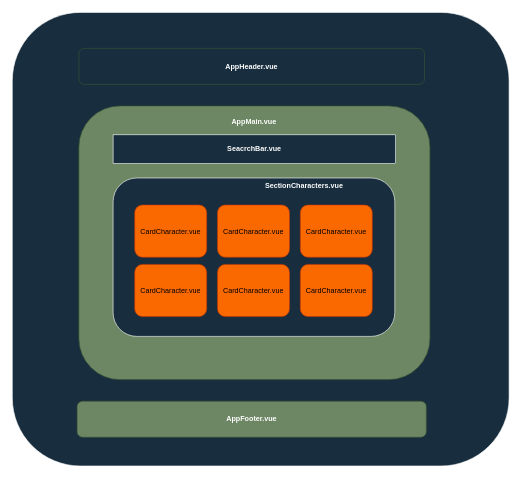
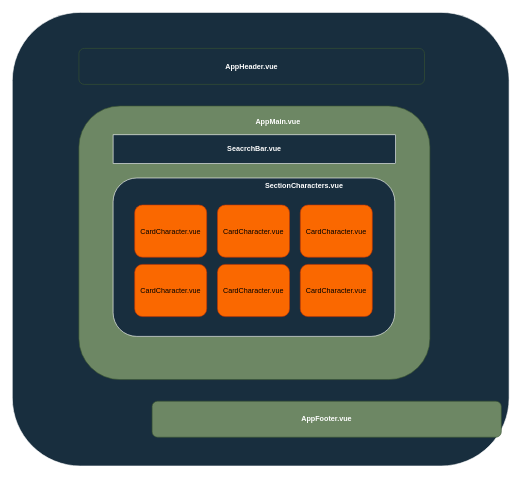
(254, 122) -> (278, 122)
(252, 419) -> (327, 419)
